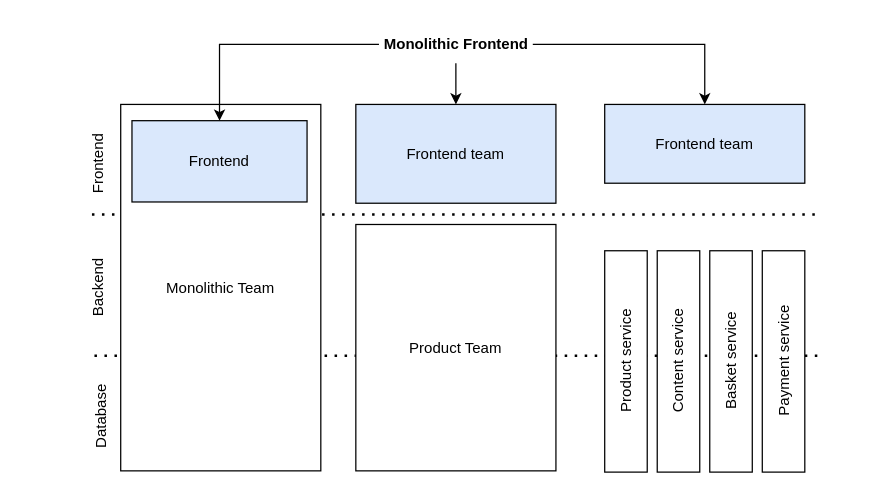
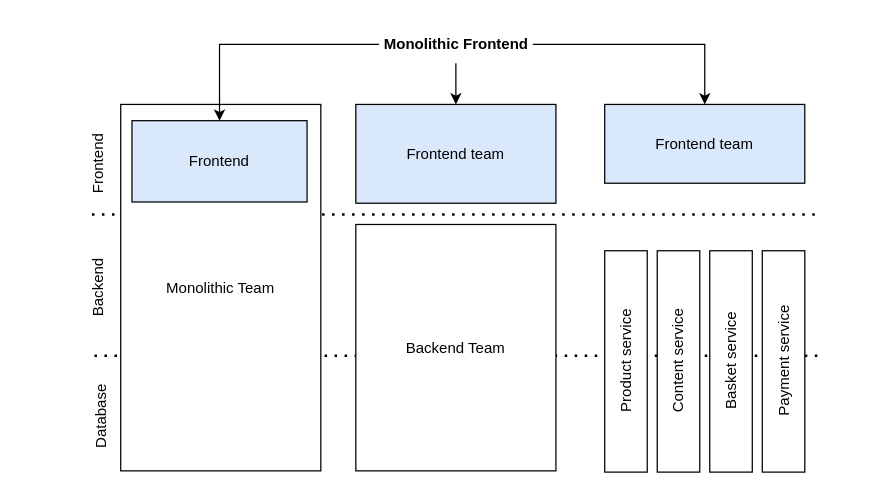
(456, 348) -> (456, 348)
